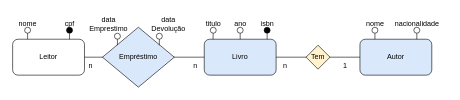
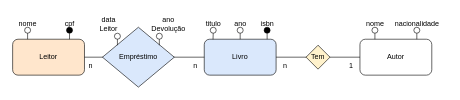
(109, 24) -> (109, 24)
(169, 24) -> (169, 24)
(48, 57) -> (48, 57)
(396, 57) -> (396, 57)
(345, 66) -> (351, 66)
